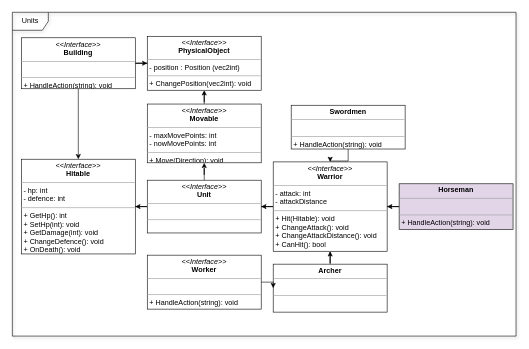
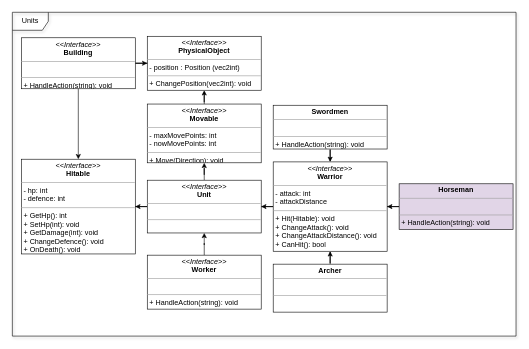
(348, 127) -> (330, 127)
(272, 282) -> (204, 243)
